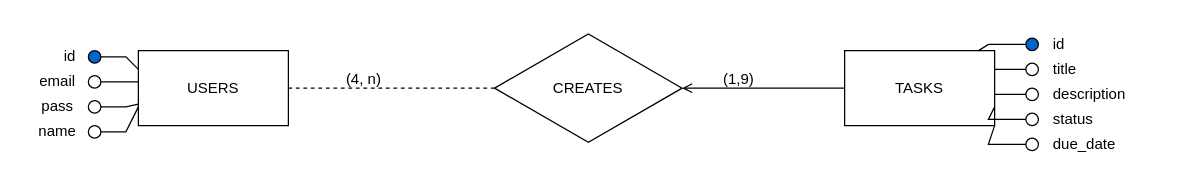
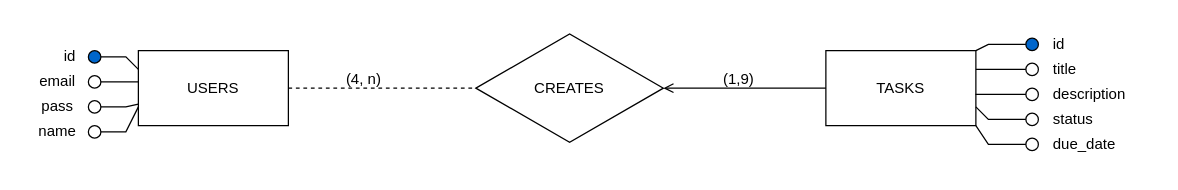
(588, 88) -> (569, 88)
(919, 88) -> (901, 88)
